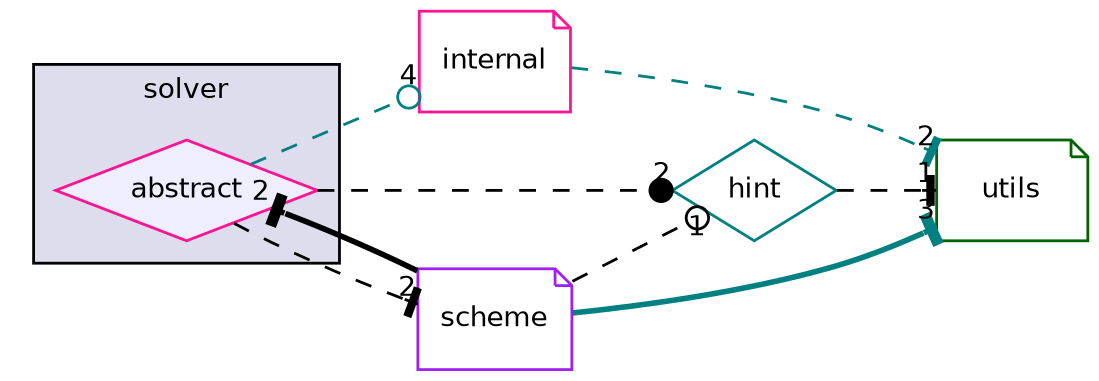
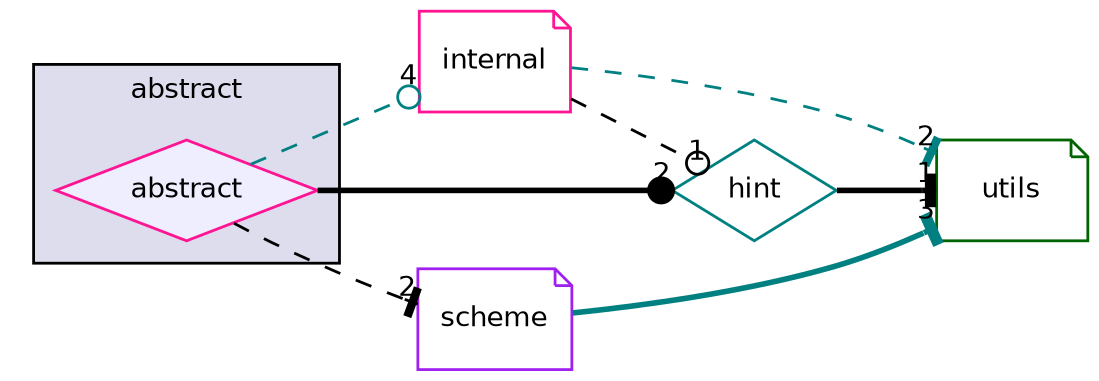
(187, 91) -> (187, 91)
(484, 190) -> (484, 190)
(879, 190) -> (879, 190)
(359, 244) -> none
(630, 252) -> (629, 128)
